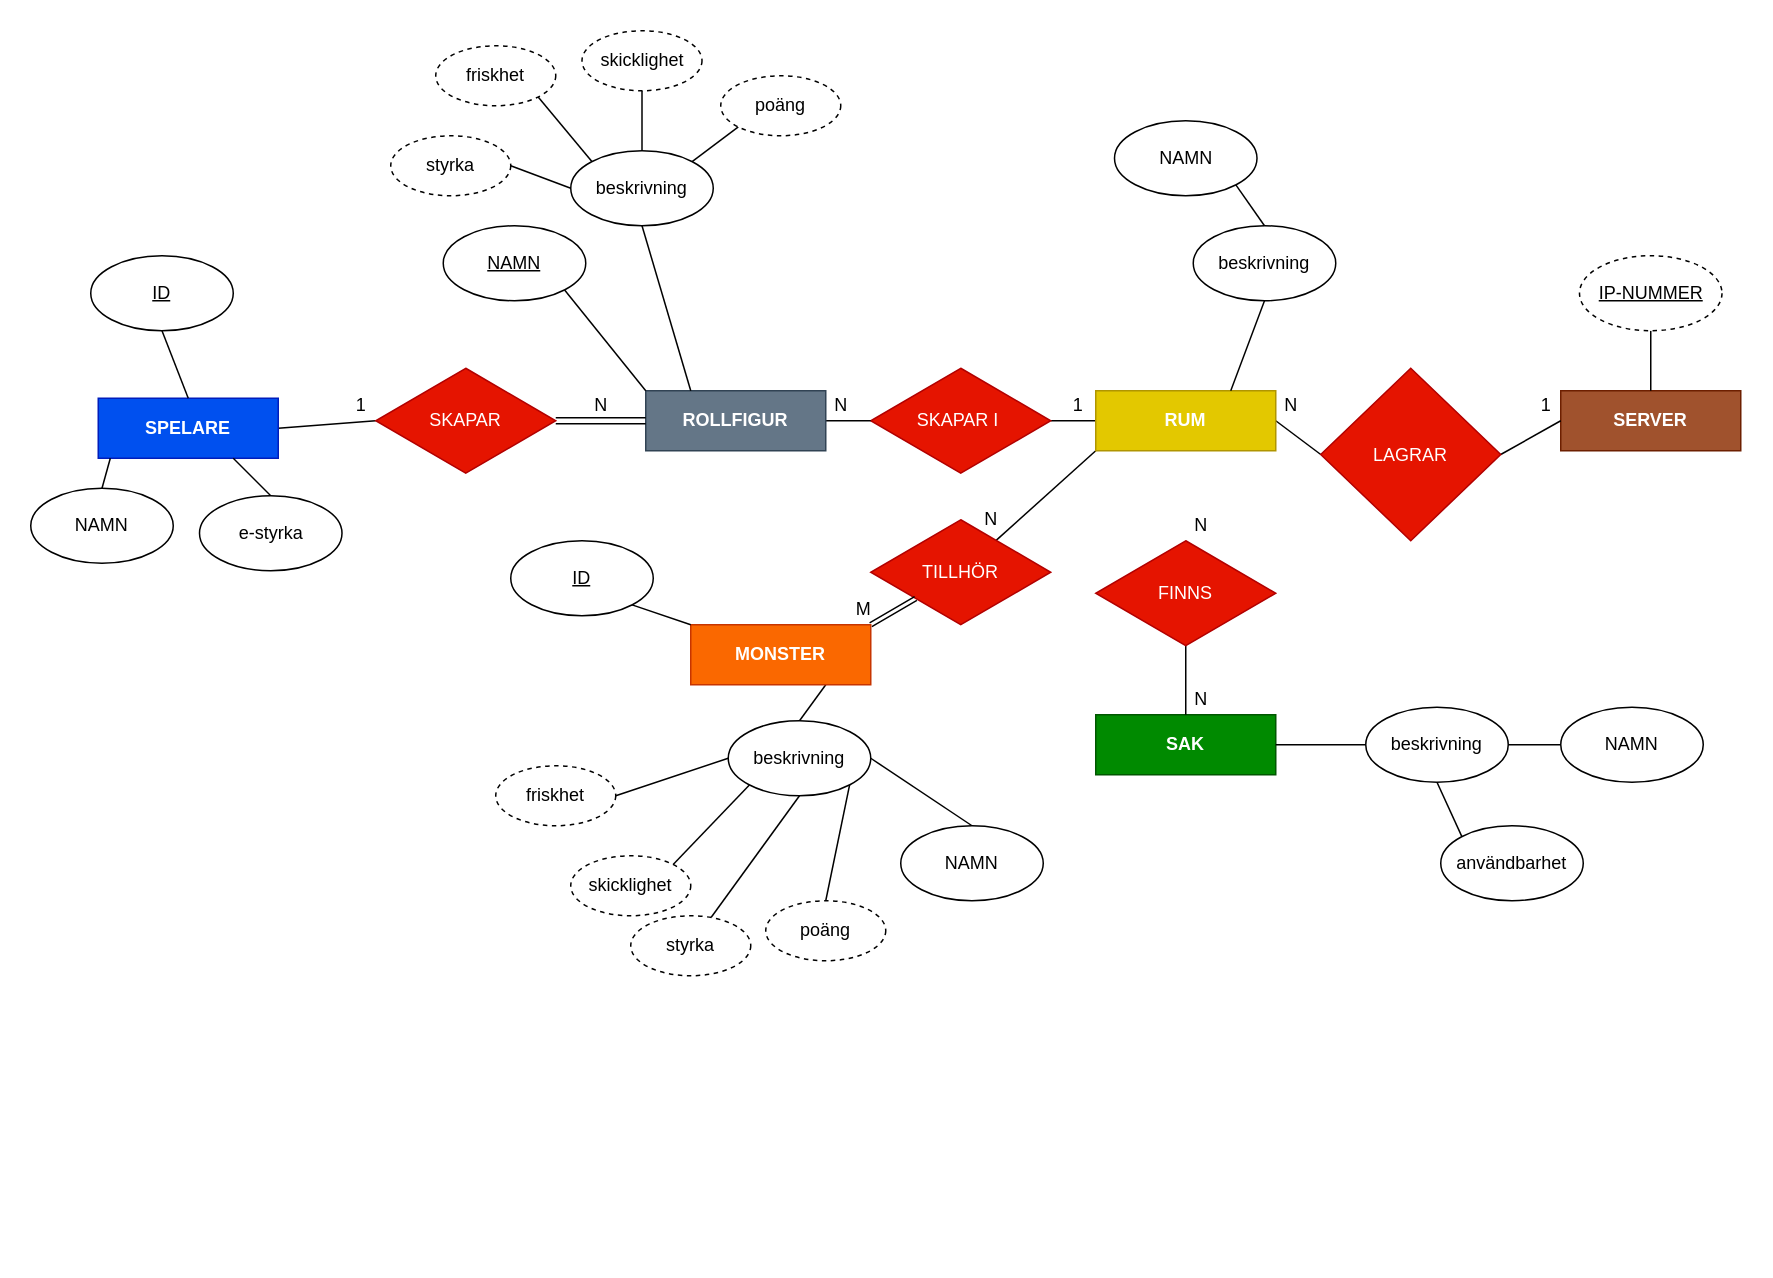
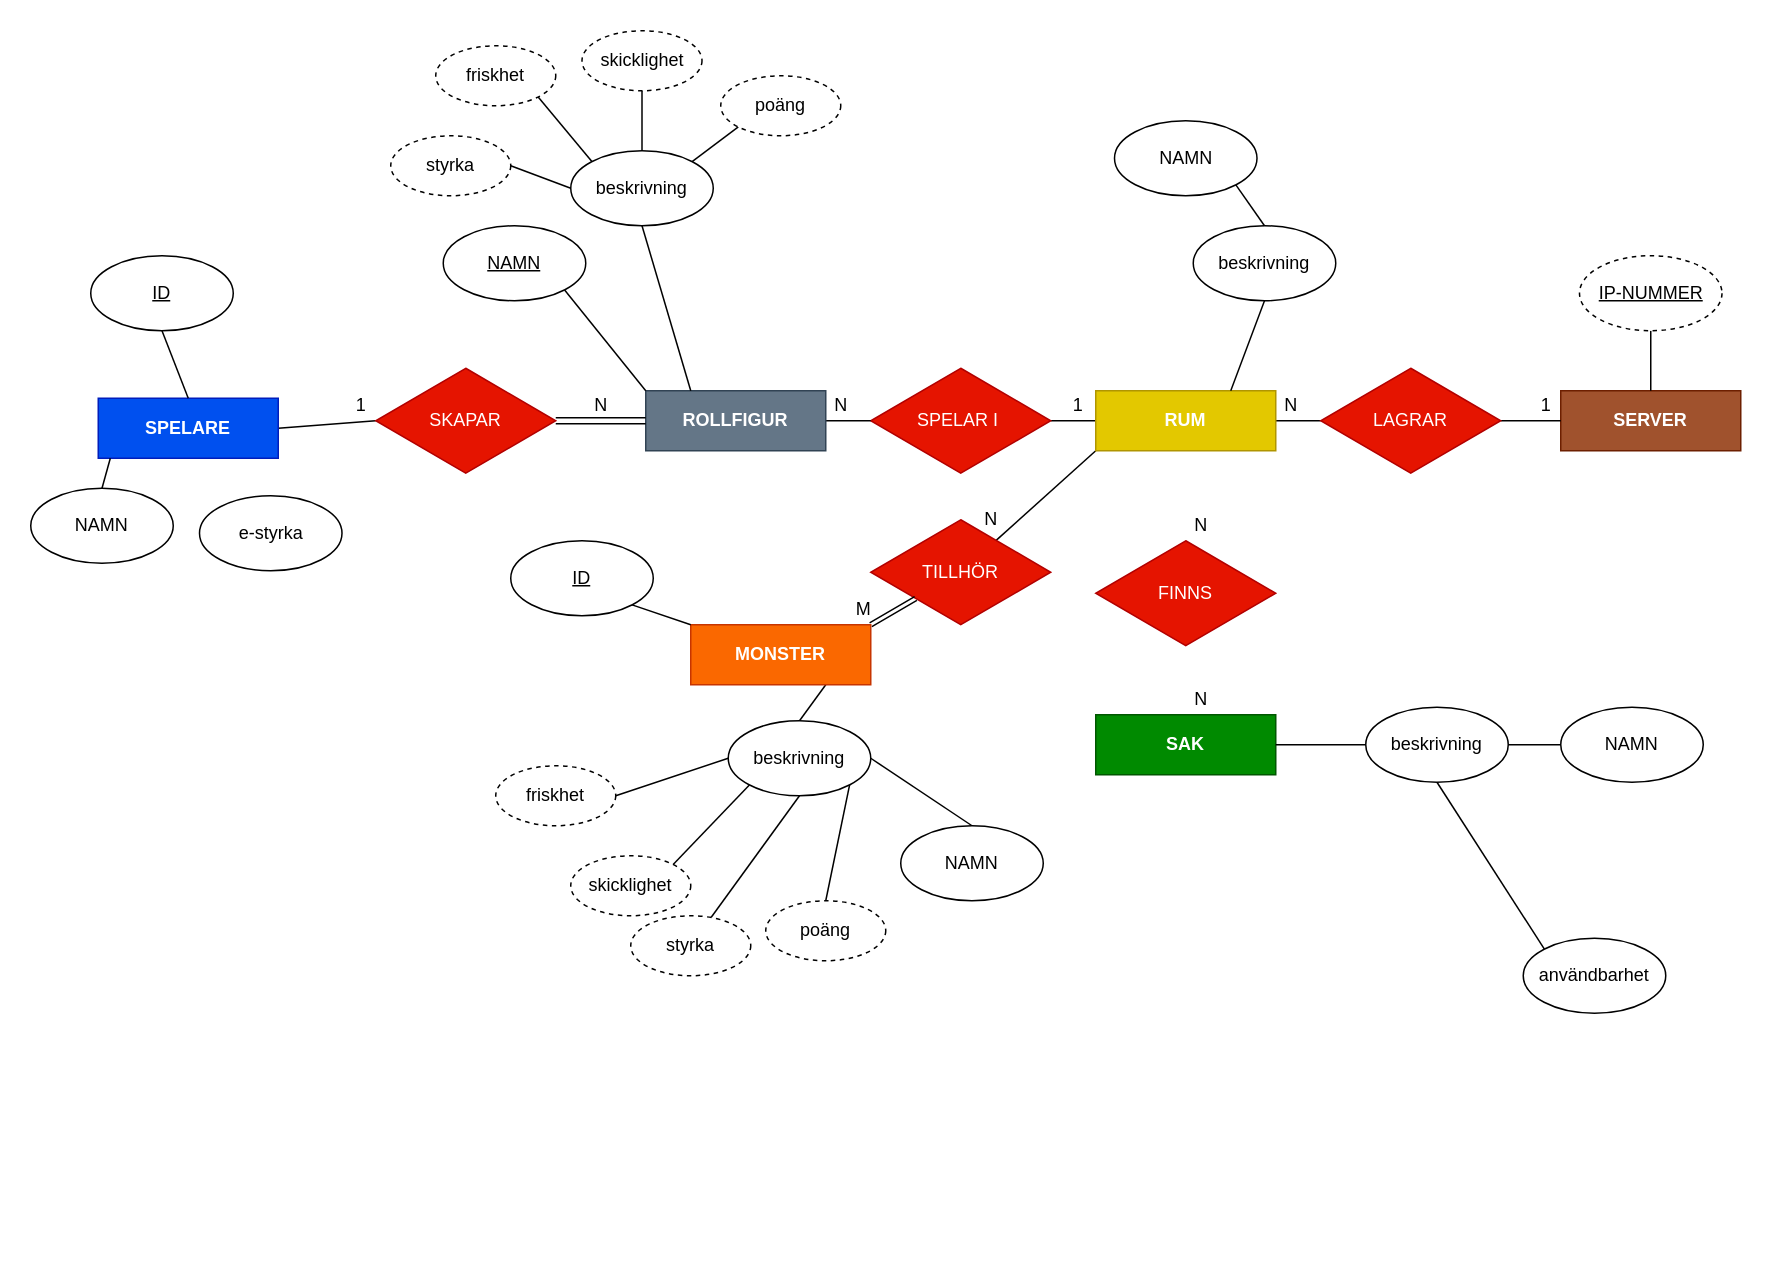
(961, 421) -> (961, 421)
(1411, 455) -> (1411, 421)
(252, 477) -> none
(1186, 680) -> none
(1512, 863) -> (1595, 976)
